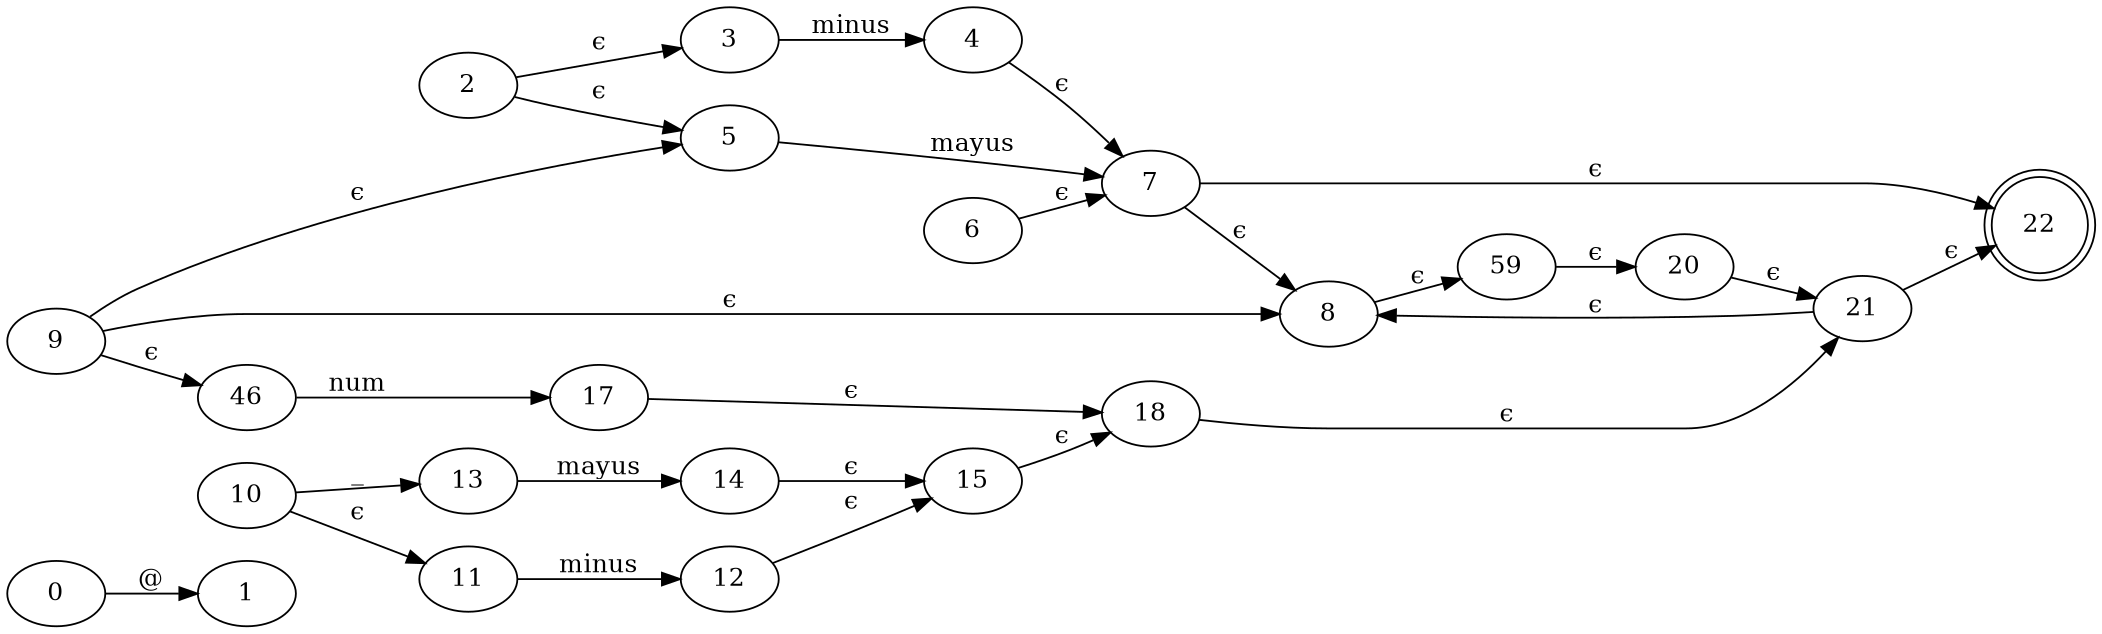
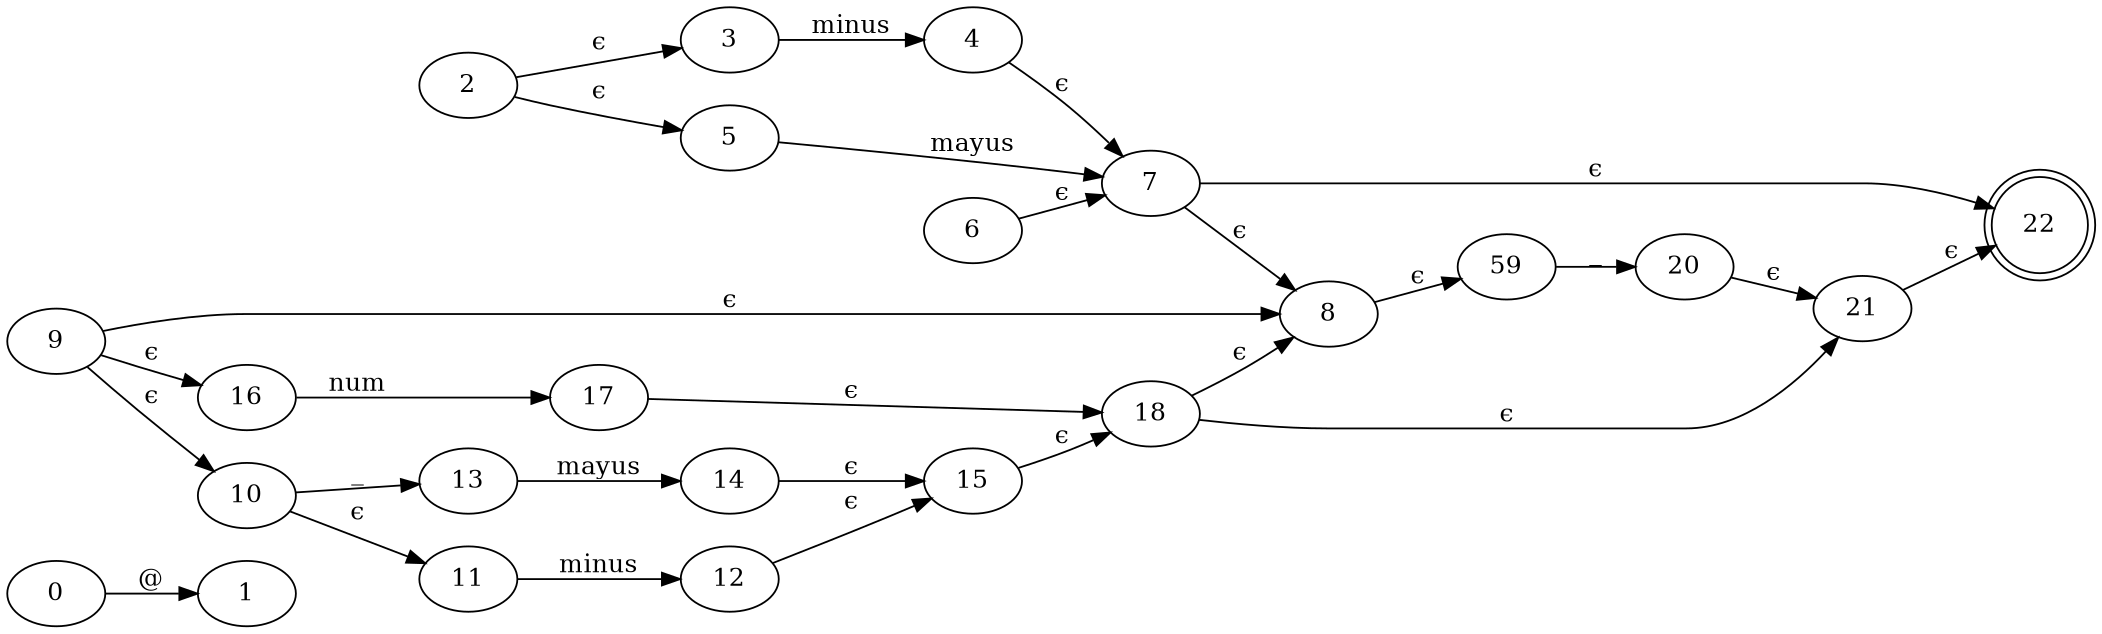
(369, 209) -> (143, 414)
(1596, 253) -> (1596, 253)
(1605, 318) -> (1236, 373)
(247, 398) -> (247, 398)
